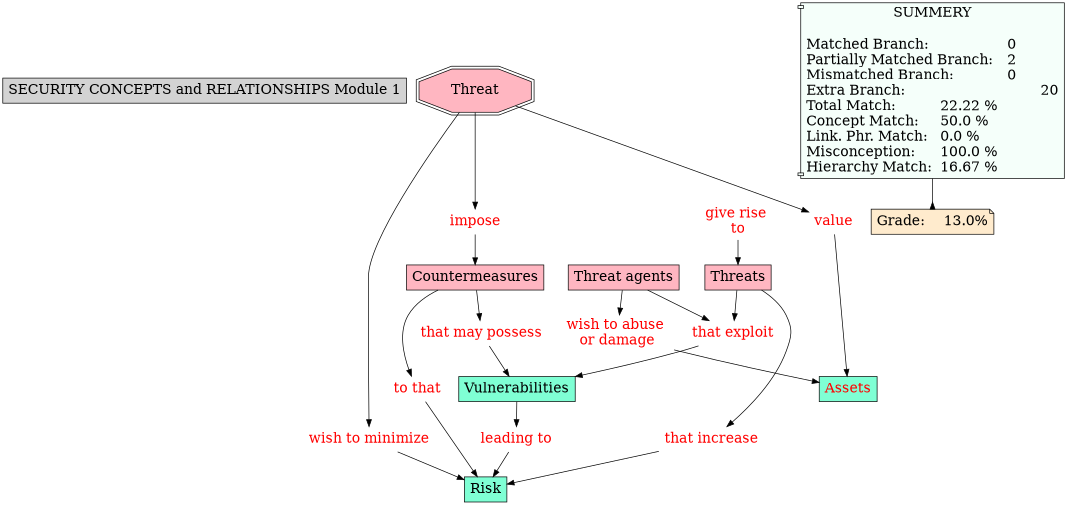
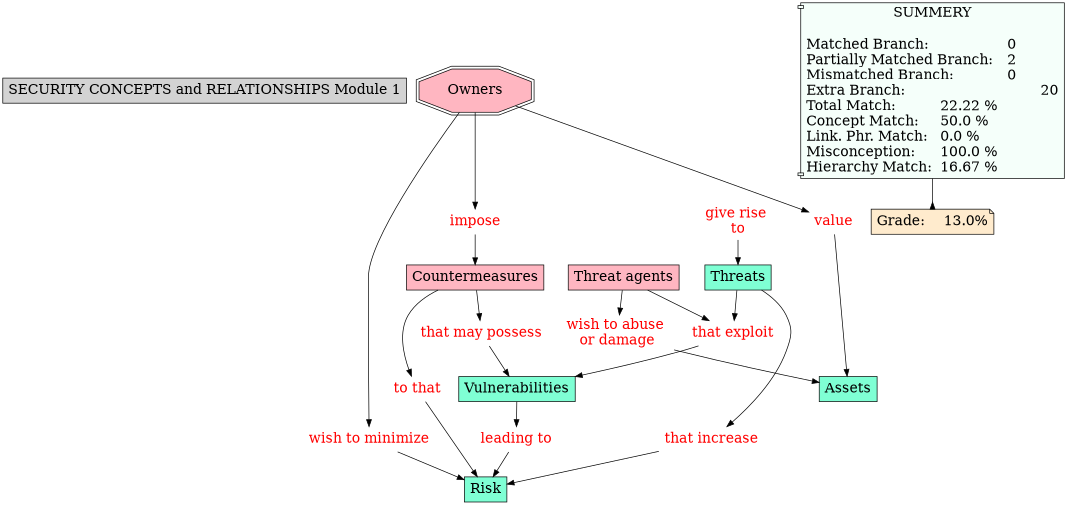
(475, 91) -> (475, 91)
(738, 277) -> (738, 277)
(848, 389) -> (848, 389)
